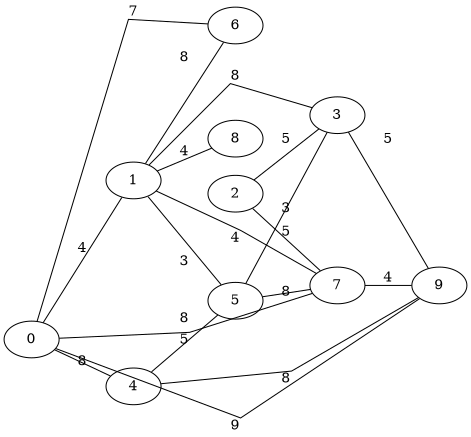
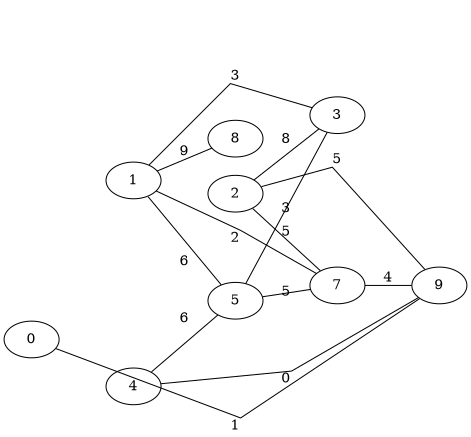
(235, 25) -> none
(235, 76) -> (235, 76)
(286, 139) -> (286, 139)
(185, 151) -> (185, 151)
(388, 200) -> (354, 191)
(235, 238) -> (235, 238)
(82, 260) -> none
(185, 261) -> (185, 261)
(286, 292) -> (286, 292)
(185, 319) -> (185, 319)
(182, 333) -> none
(83, 363) -> none
(286, 379) -> (286, 379)
(235, 426) -> (235, 426)
